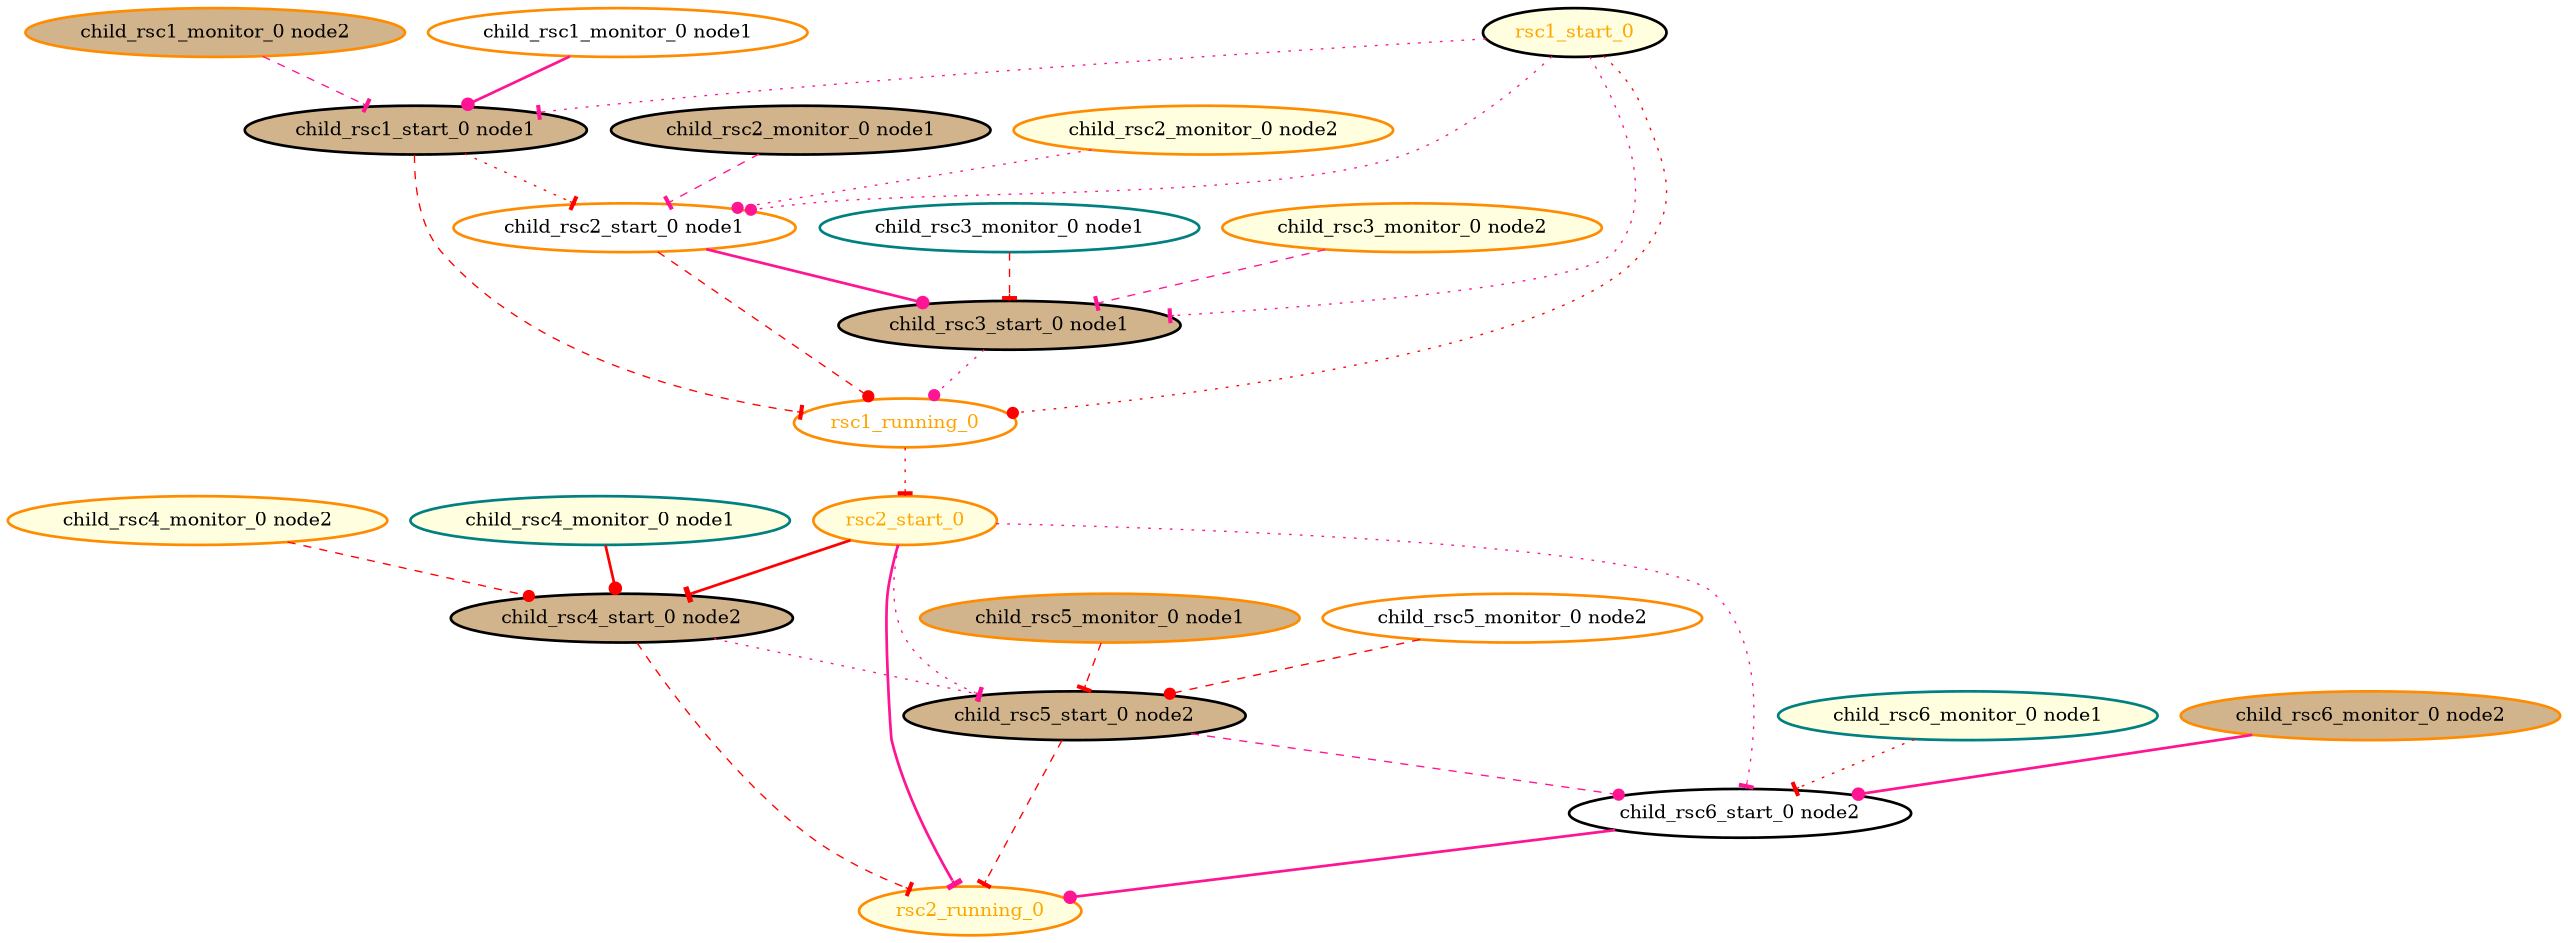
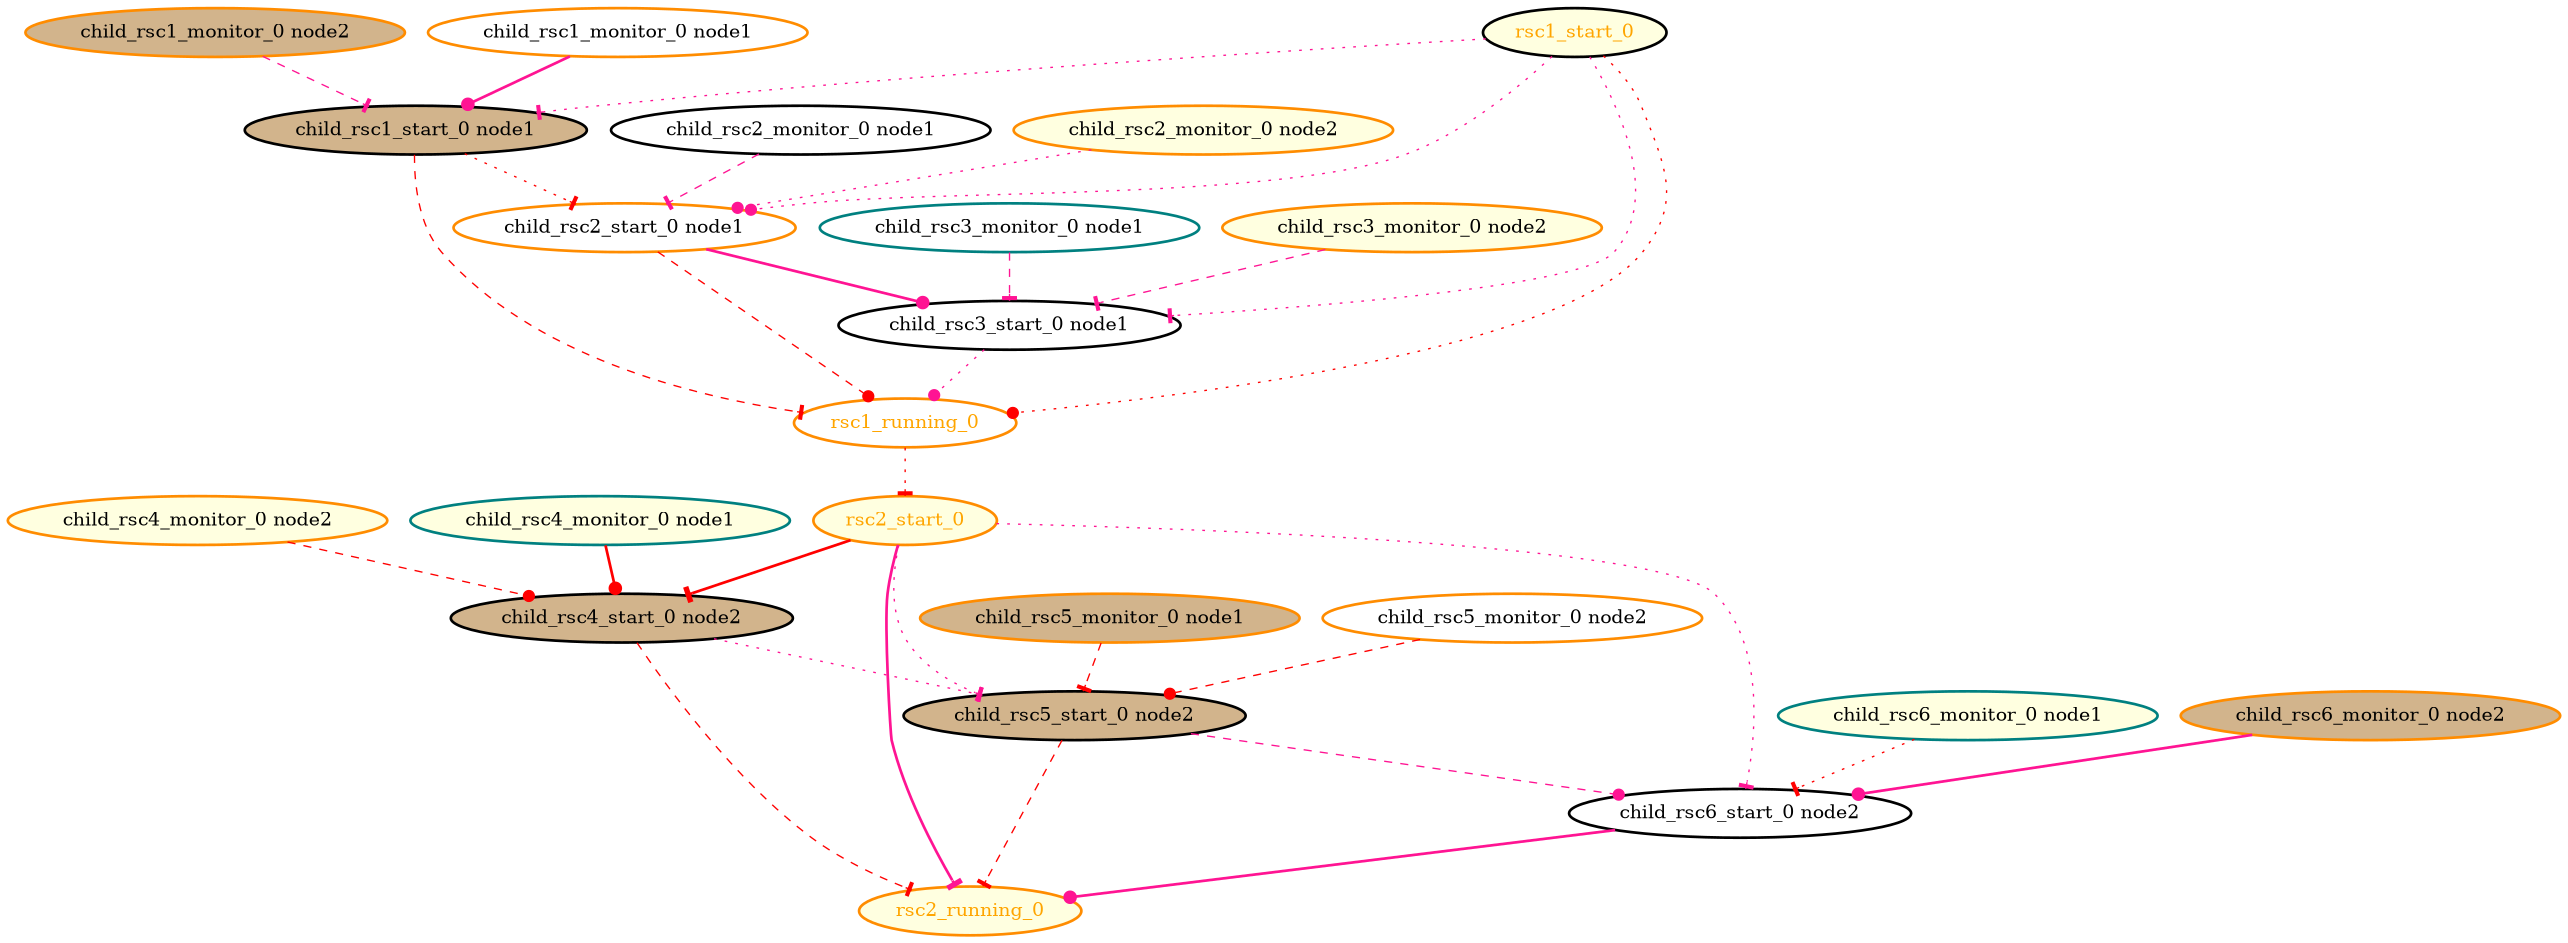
(801, 130) -> (801, 130)
(1010, 273) -> (1010, 273)
(1010, 325) -> (1010, 325)
